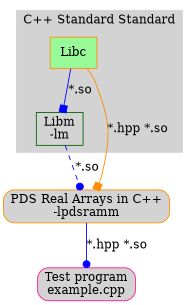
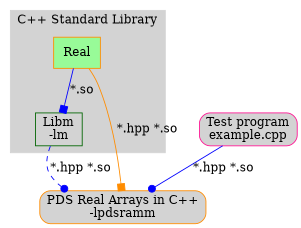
(100, 20) -> (88, 20)
(74, 53) -> (77, 53)
(87, 167) -> (80, 168)
(87, 242) -> (189, 166)
